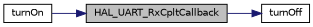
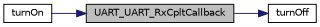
(157, 13) -> (160, 13)
